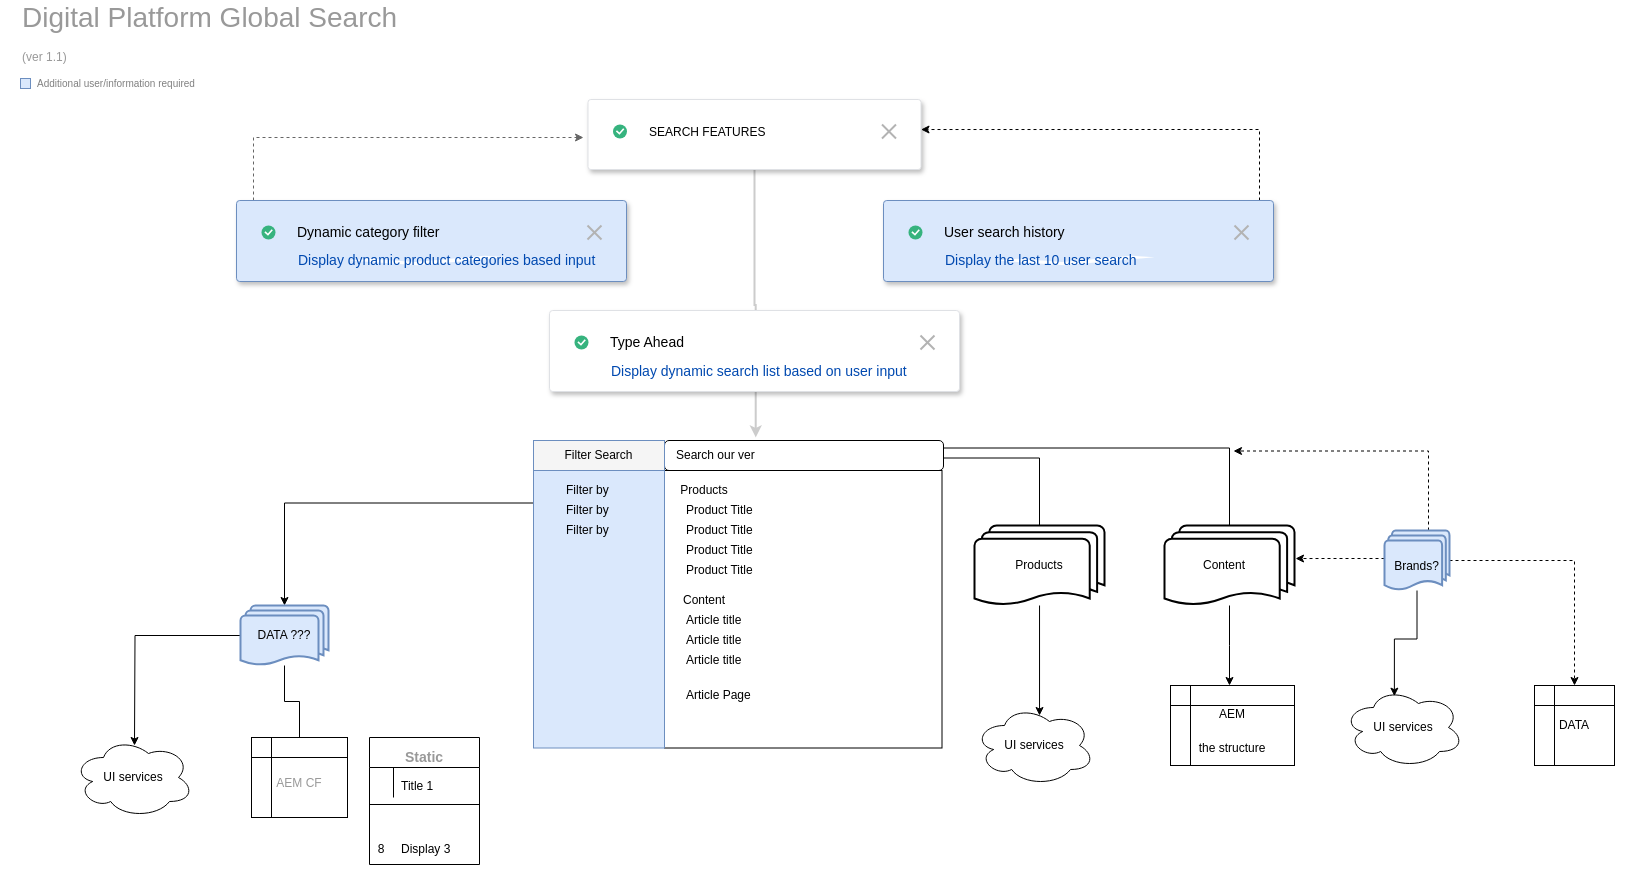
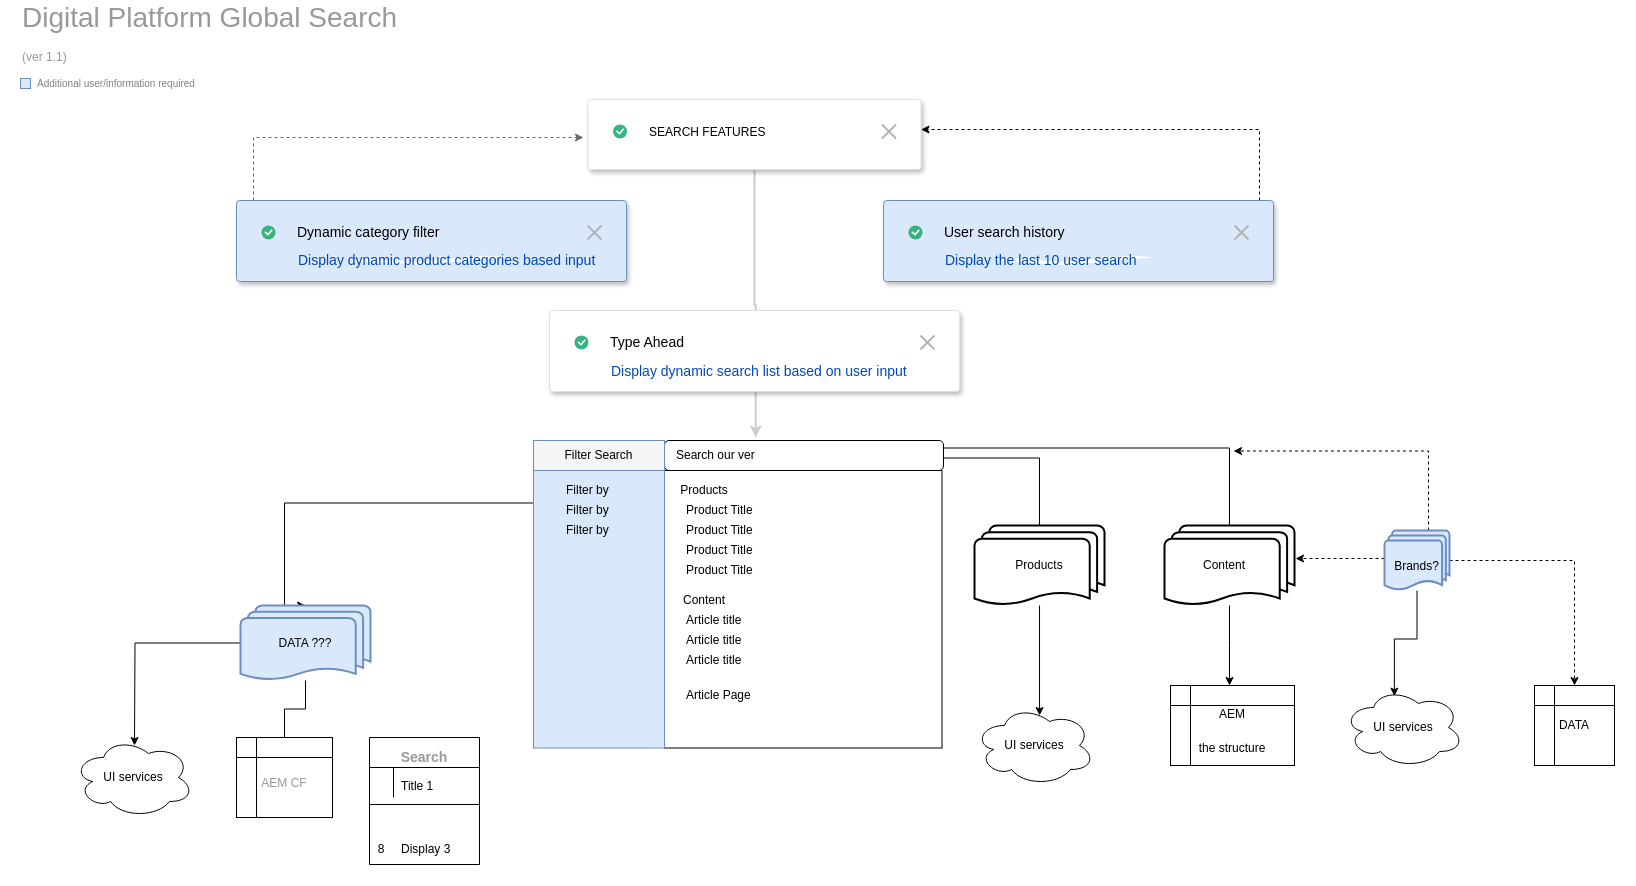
(285, 636) -> (306, 643)
(425, 753) -> (425, 753)
(300, 778) -> (285, 778)
